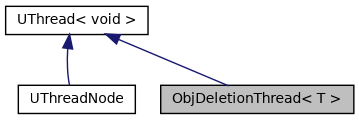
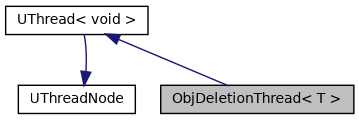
(67, 67) -> (86, 53)
